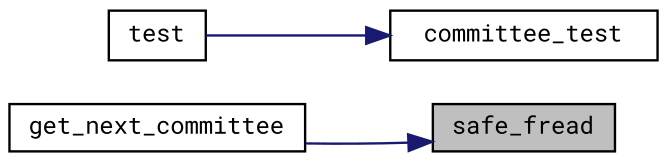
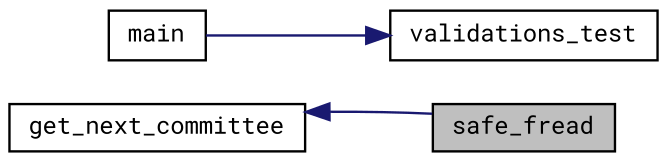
(157, 35) -> (157, 35)
(524, 35) -> (524, 35)
(357, 144) -> (381, 112)
